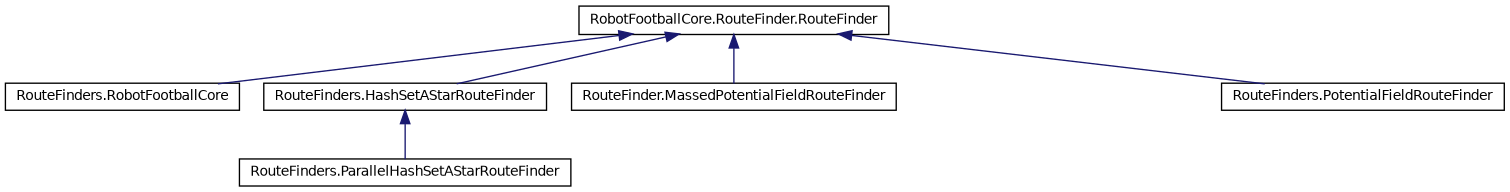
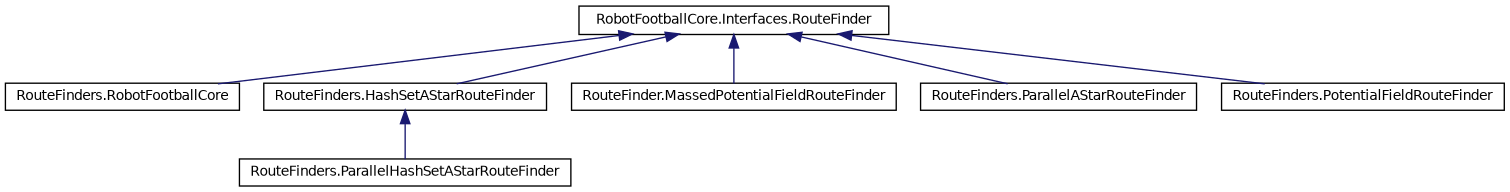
(734, 20) -> (734, 20)
none -> (1059, 97)
